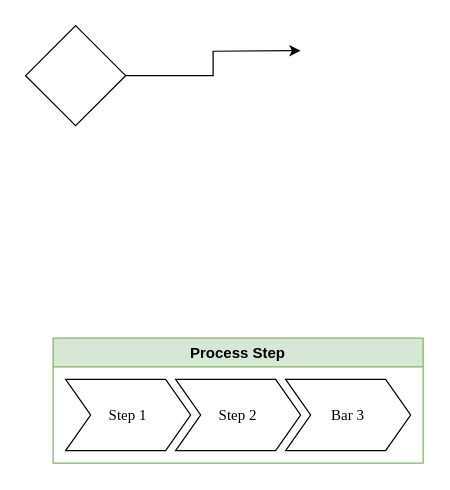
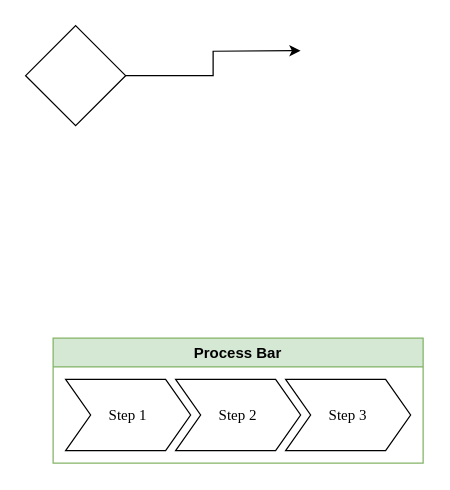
(238, 353) -> (238, 353)
(348, 416) -> (348, 416)
